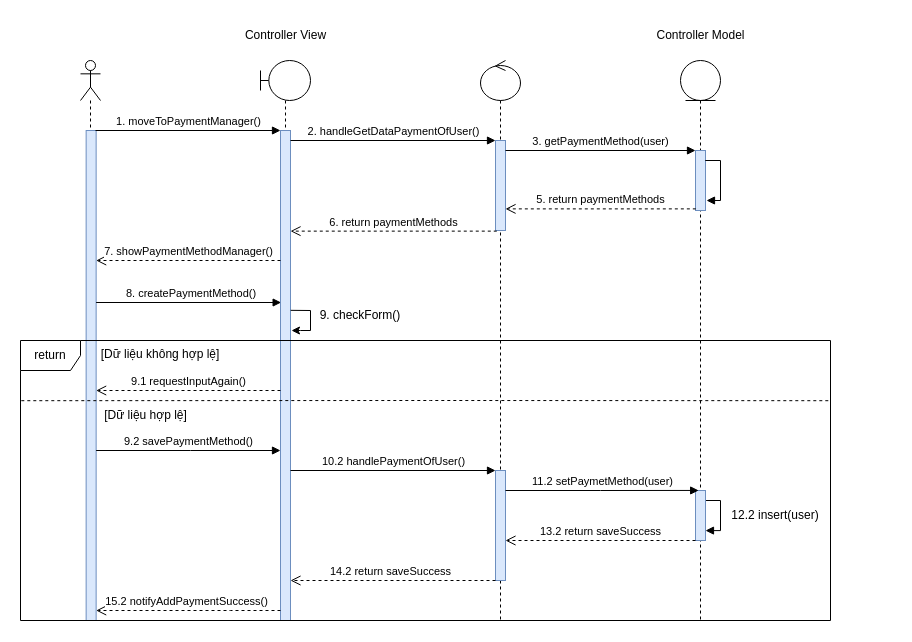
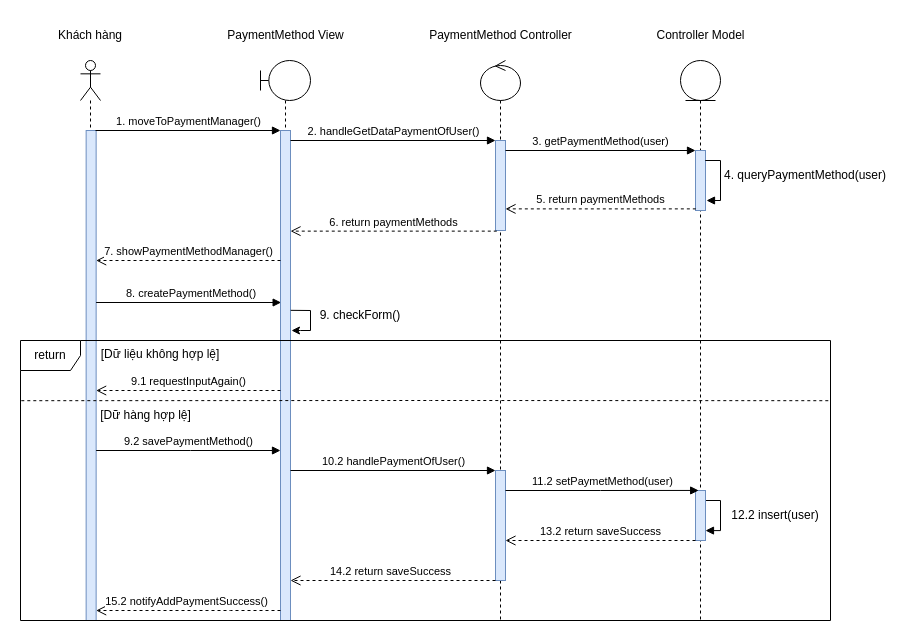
none -> (91, 36)
(286, 36) -> (286, 36)
none -> (501, 36)
none -> (806, 176)
(146, 416) -> (146, 416)
